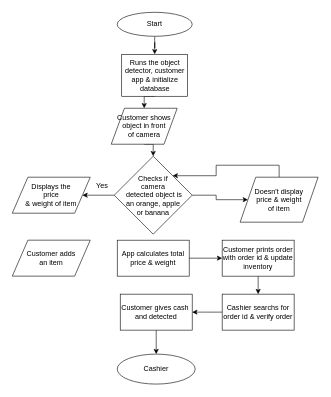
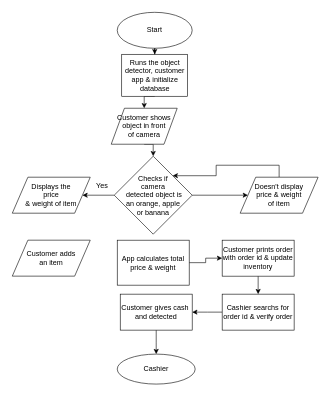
(155, 24) -> (155, 30)
(279, 200) -> (279, 195)
(153, 258) -> (153, 263)
